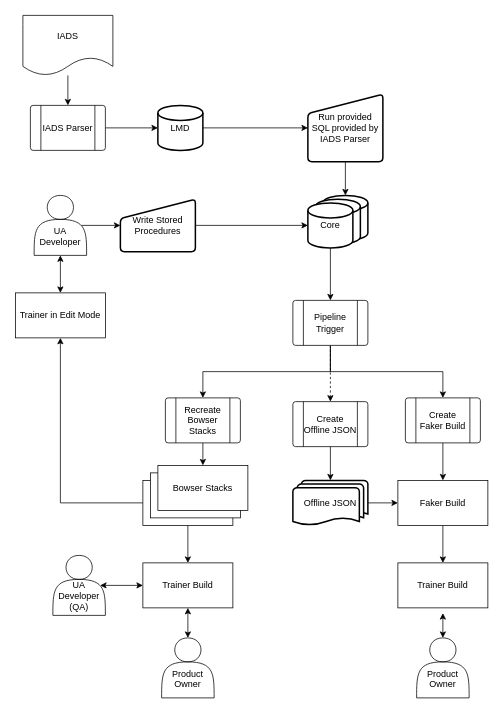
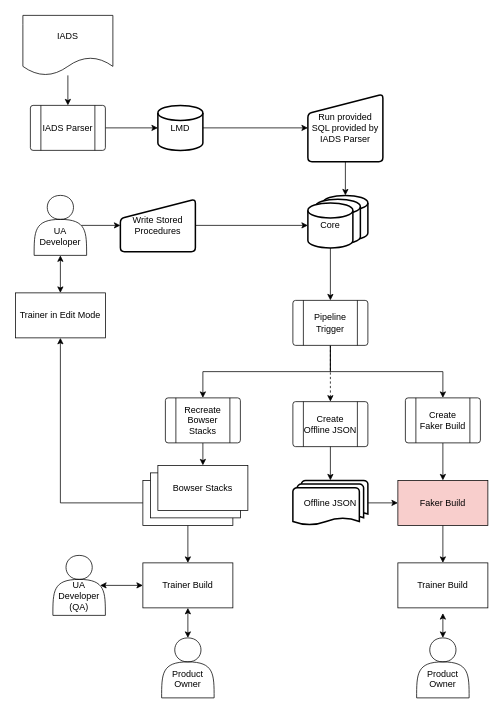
(443, 503) -> (443, 503)
